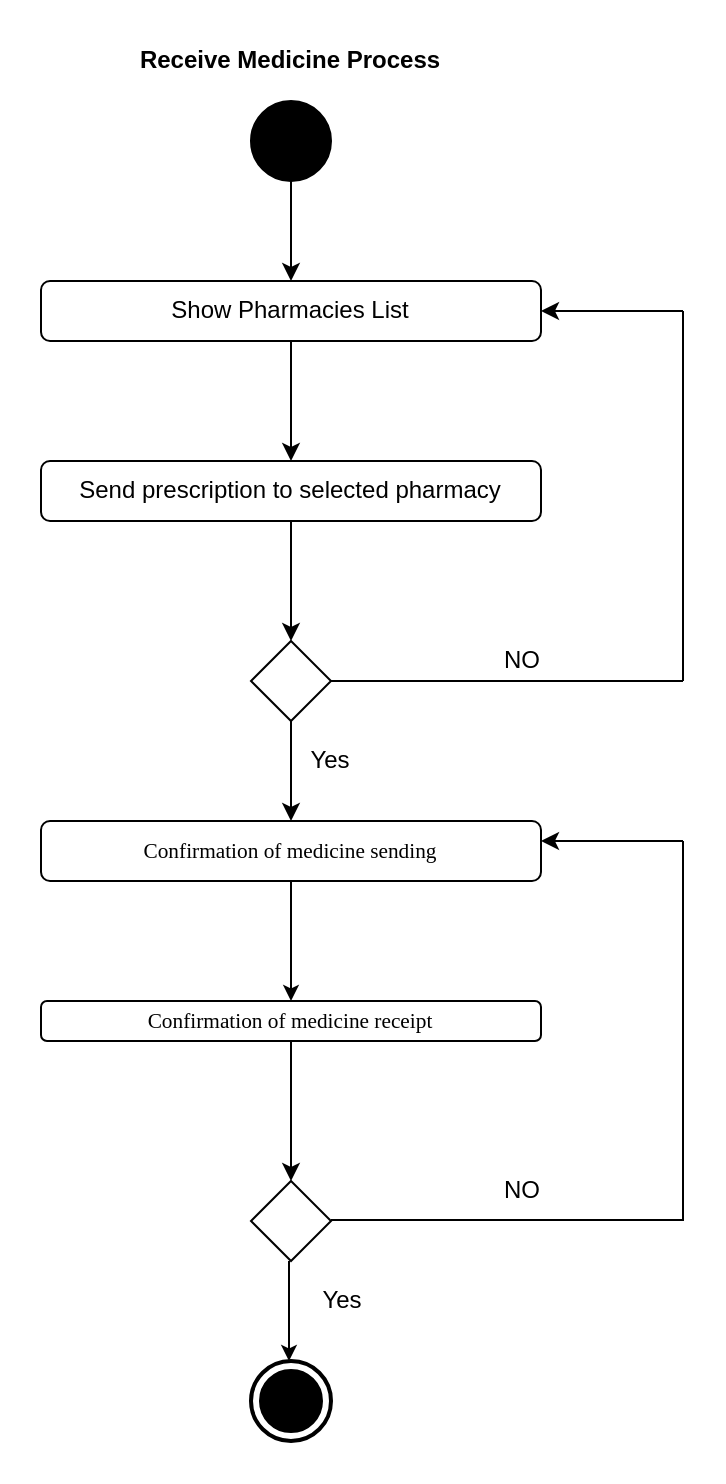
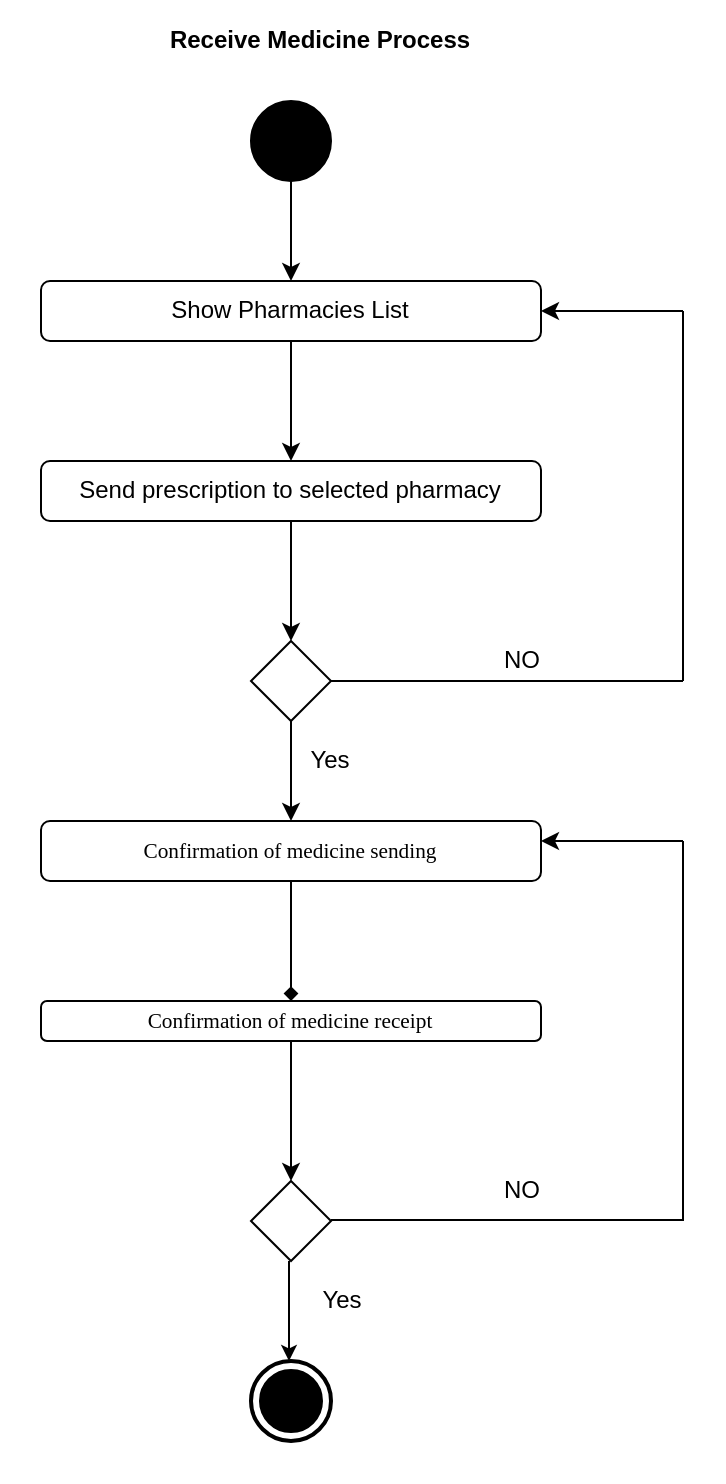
(291, 61) -> (321, 41)
(291, 987) -> (291, 986)
